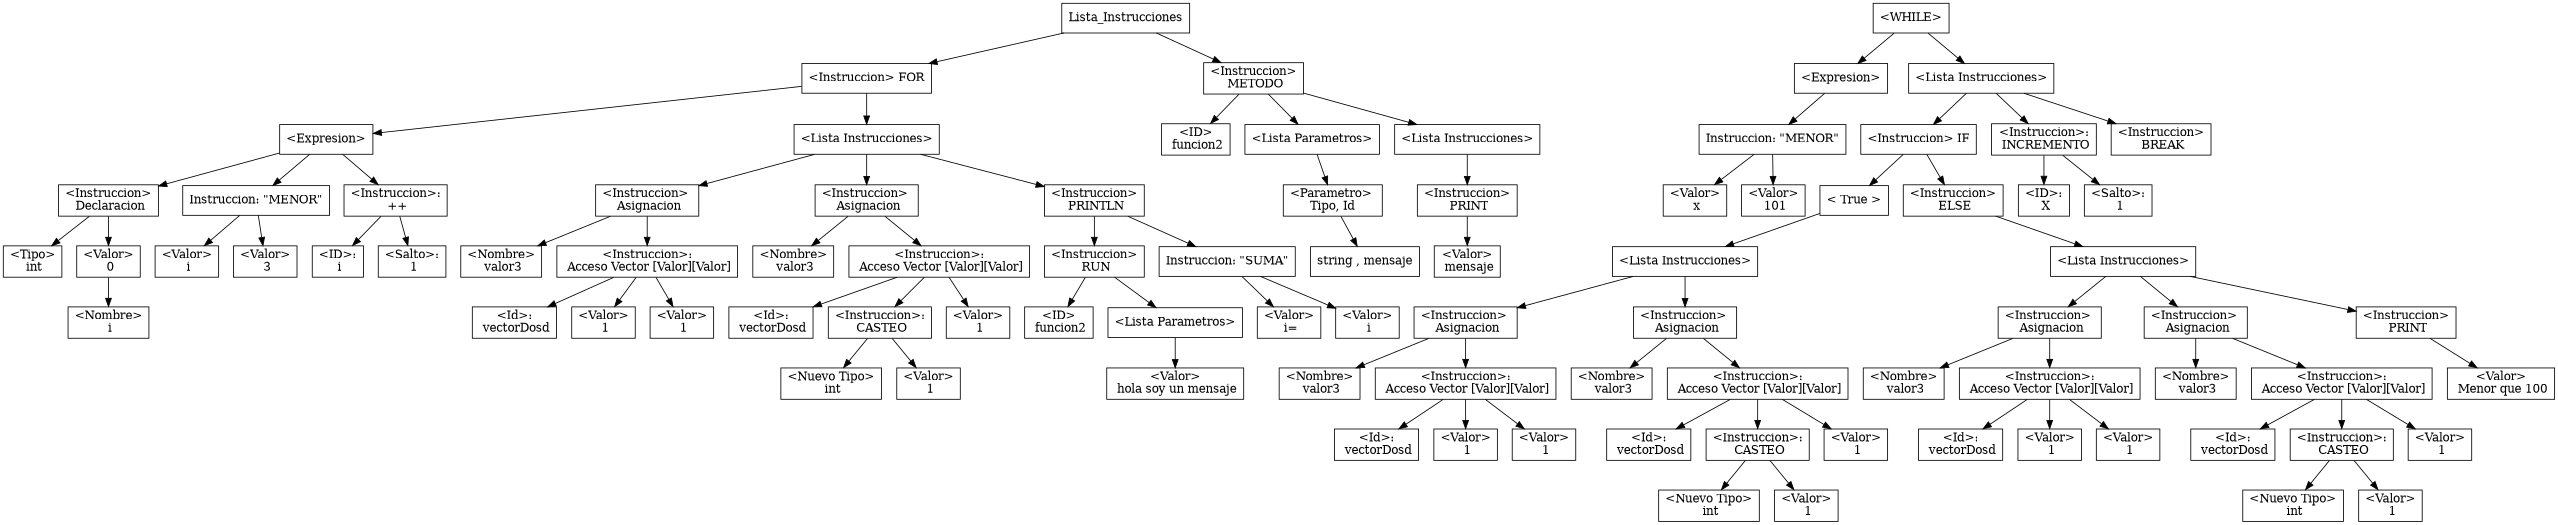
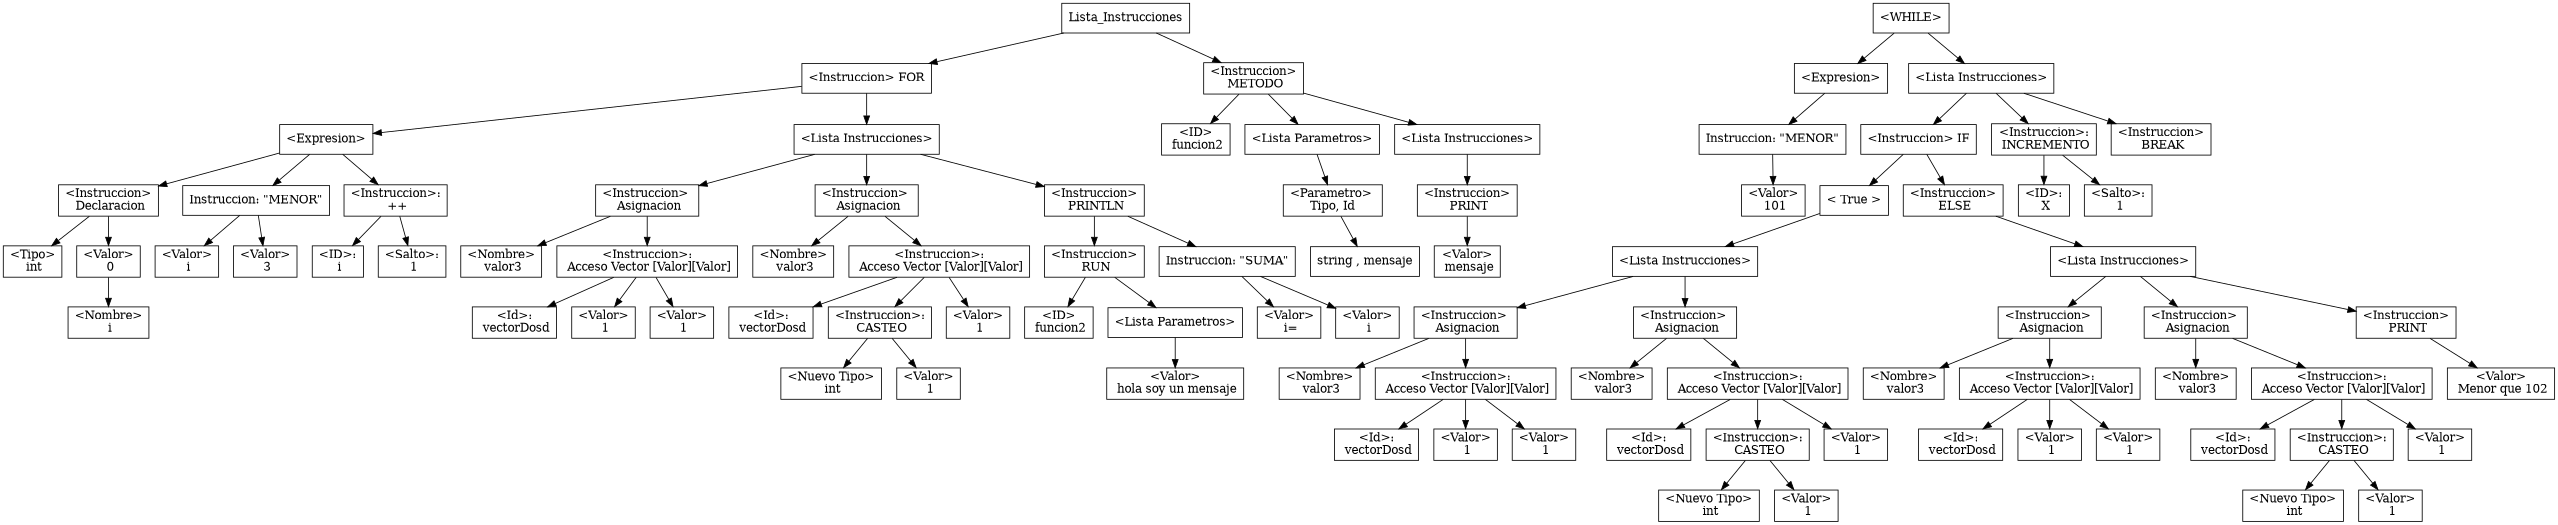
(1695, 200) -> none
(2501, 384) -> (2501, 384)
